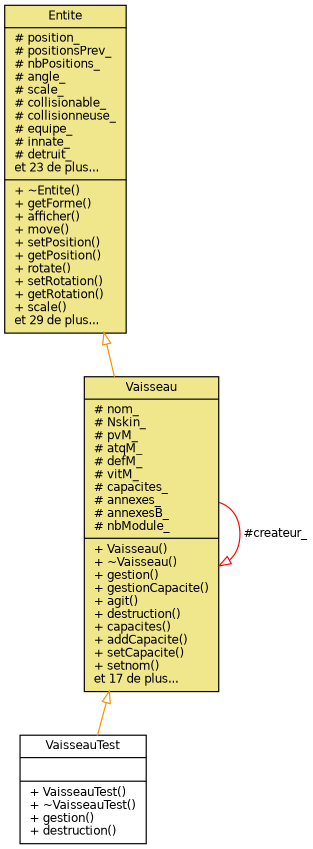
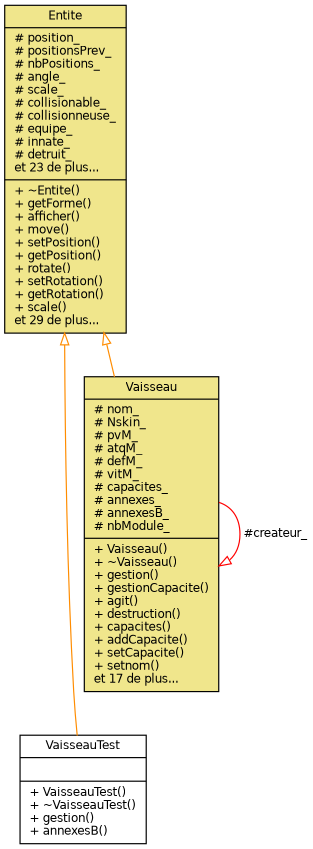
(102, 719) -> (68, 540)
(73, 831) -> (69, 831)
